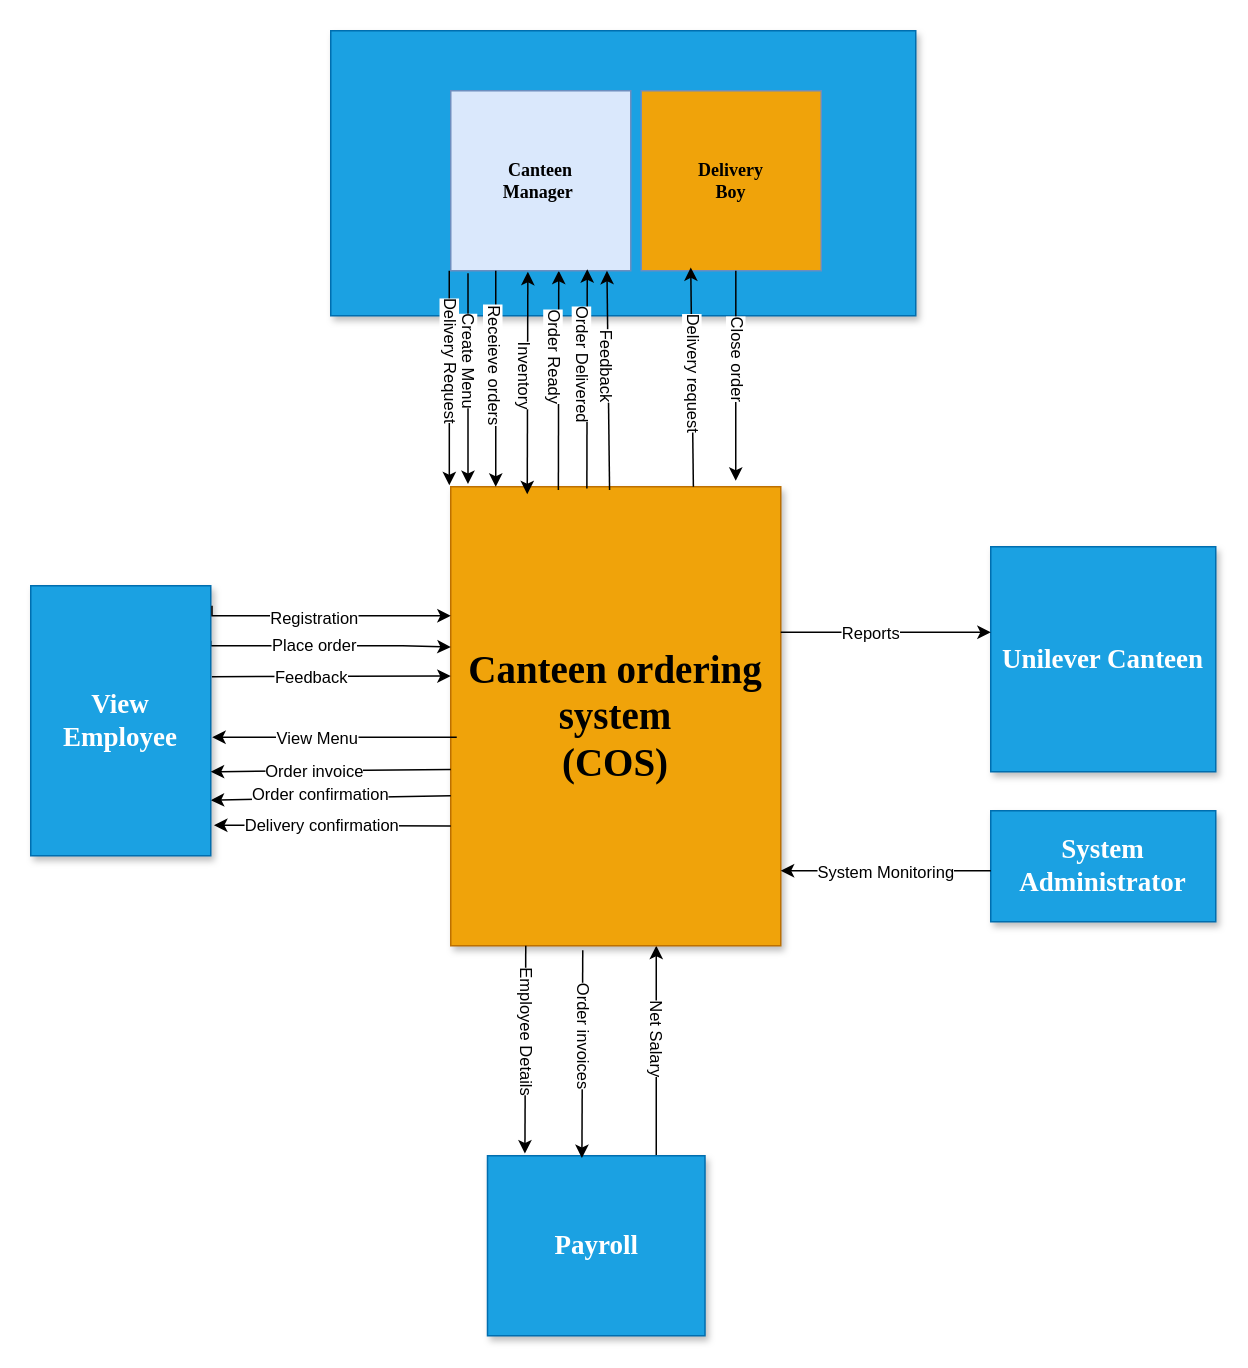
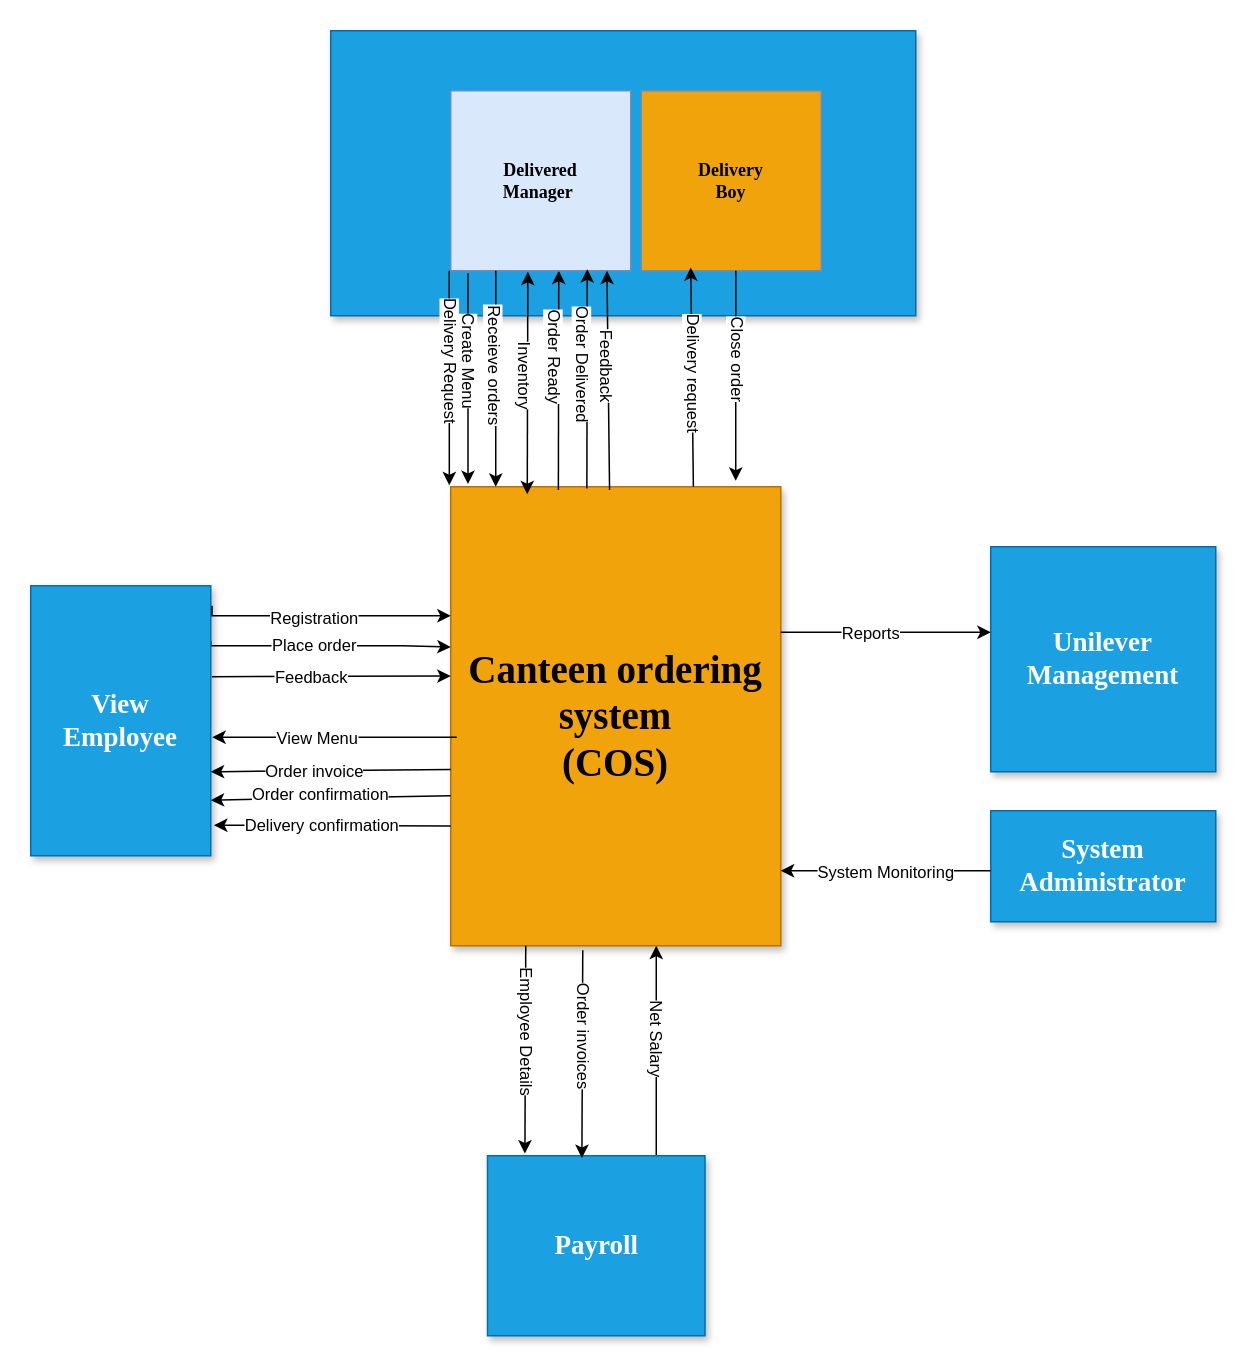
(541, 181) -> (541, 181)
(1103, 659) -> (1103, 659)
